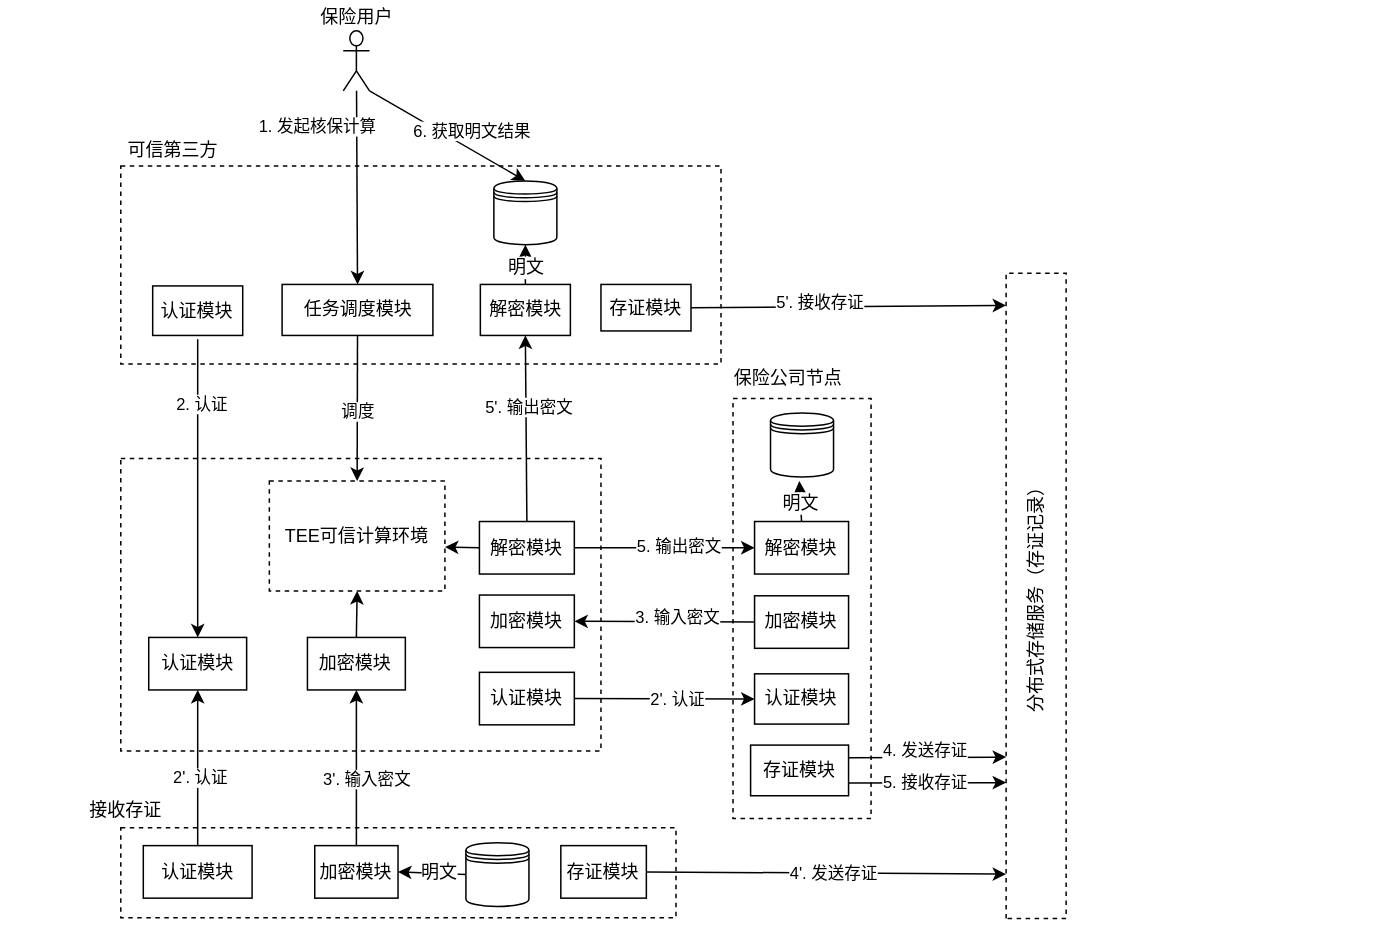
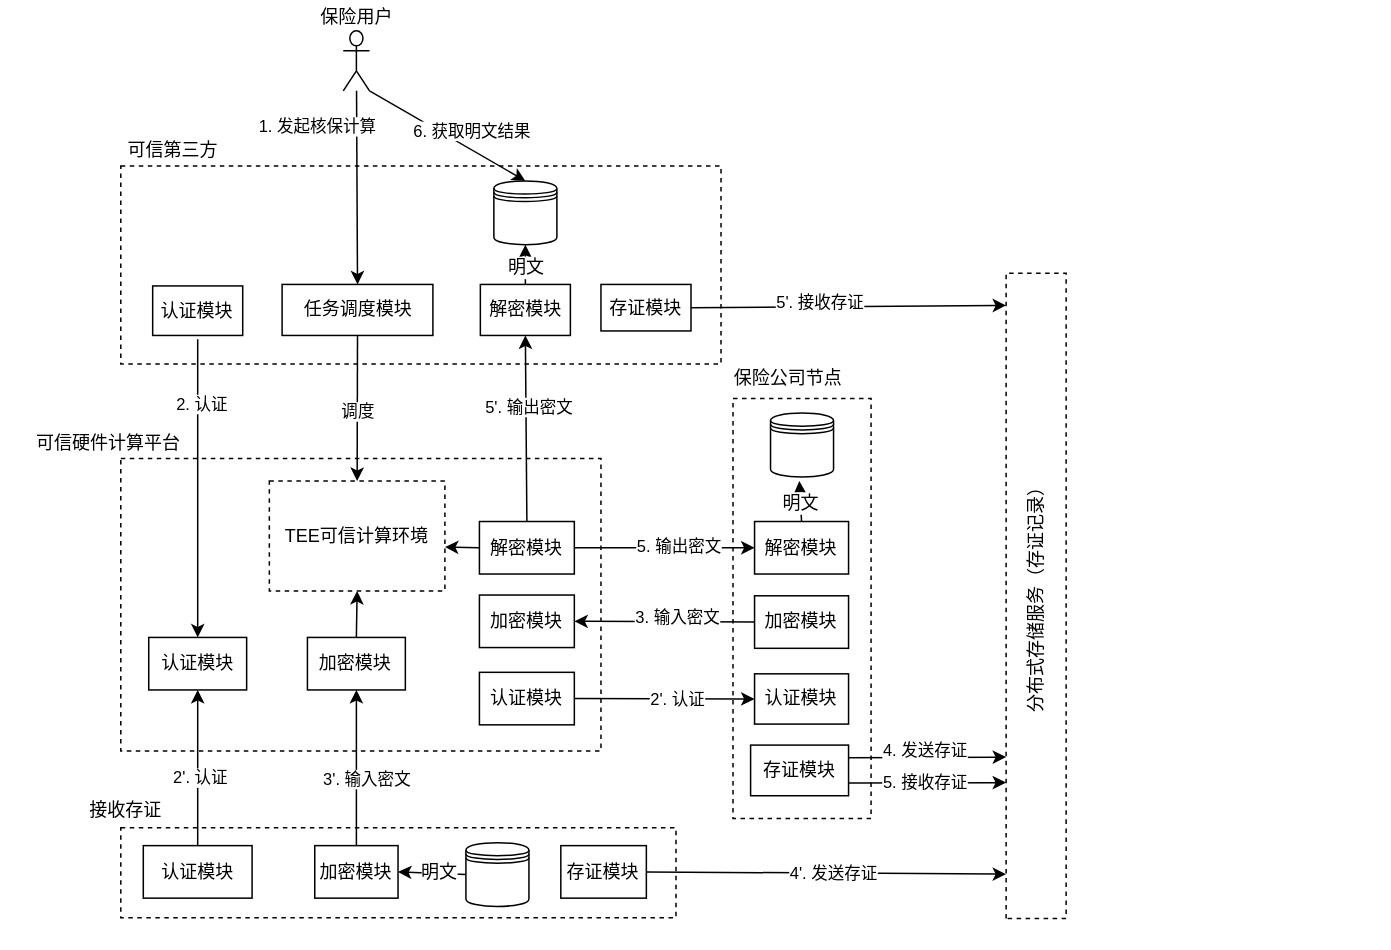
none -> (109, 443)
